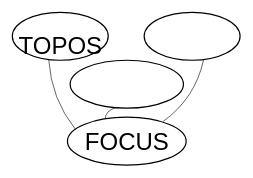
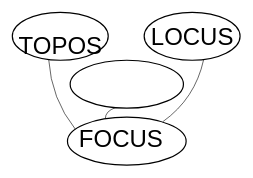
none -> (192, 36)
(127, 141) -> (121, 138)
